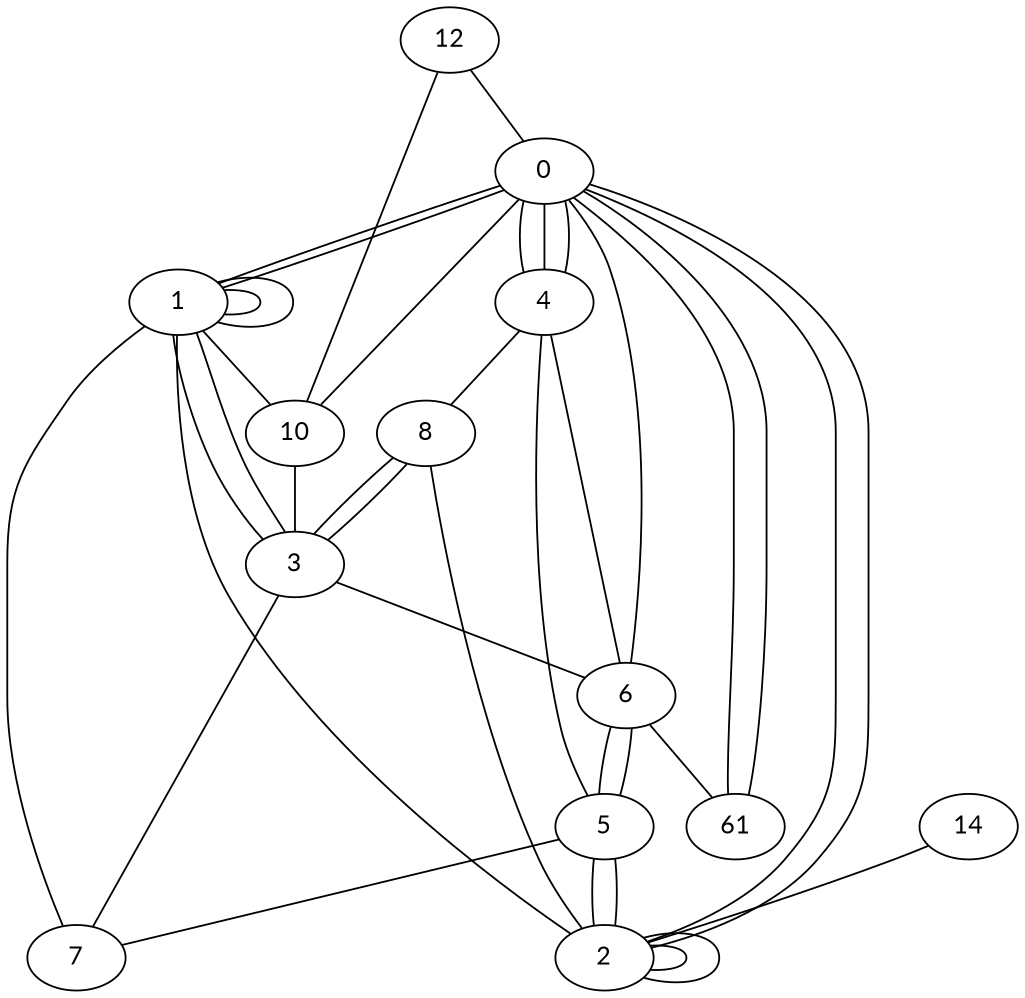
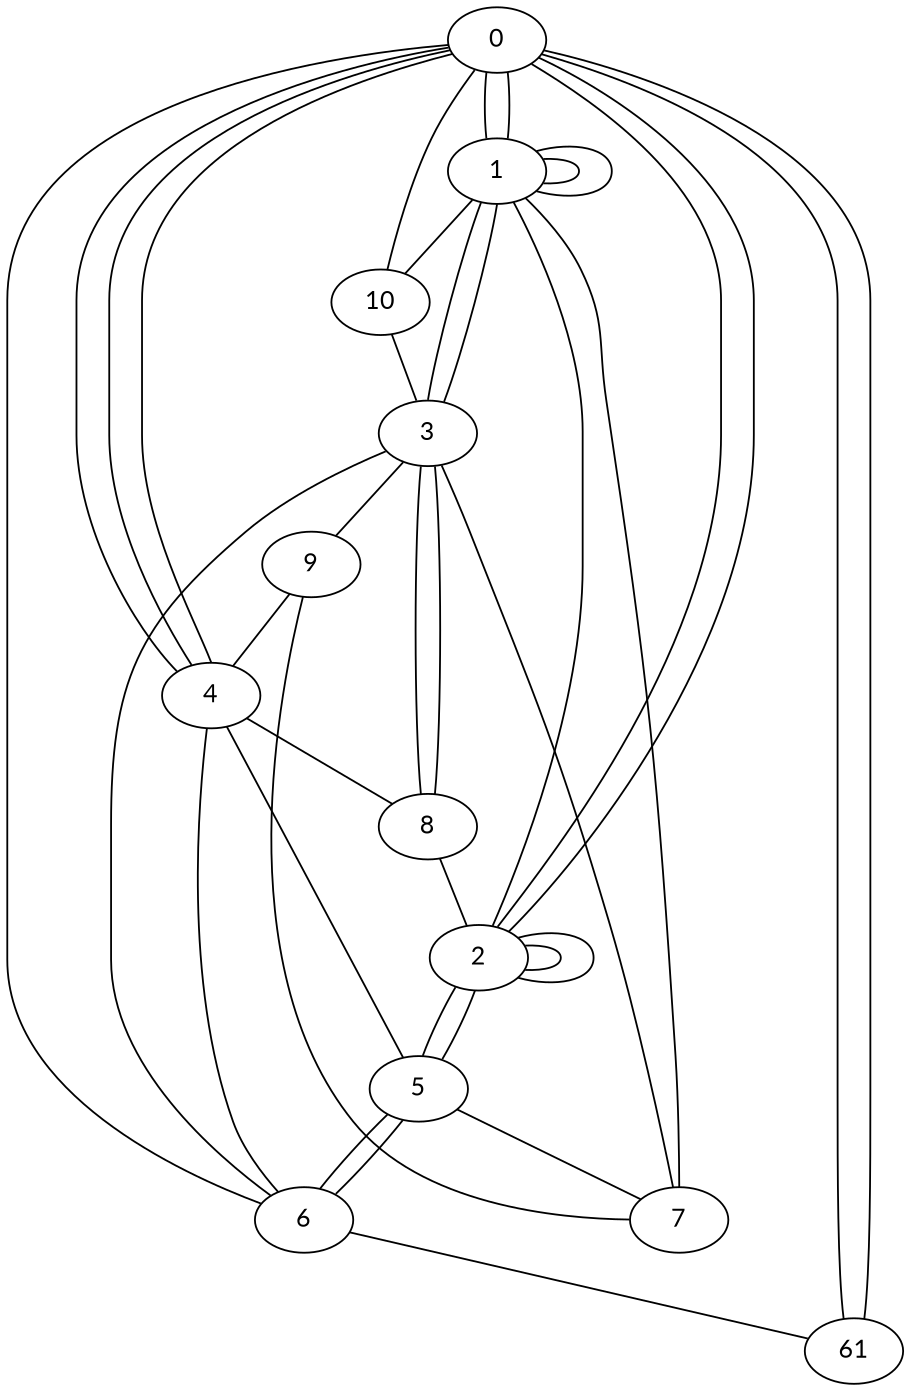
(450, 40) -> none
none -> (311, 564)
(969, 827) -> none
